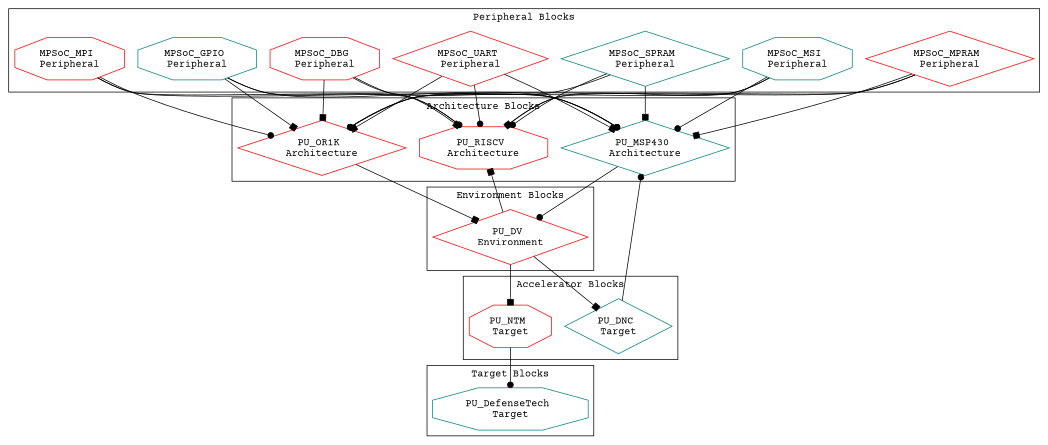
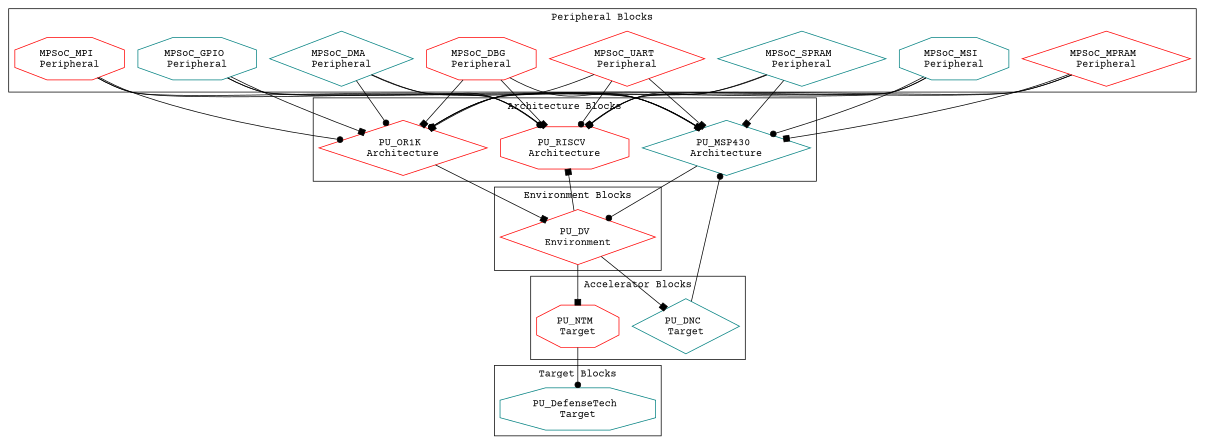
none -> (341, 59)
